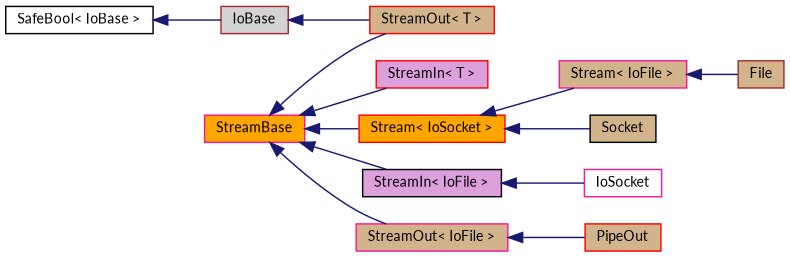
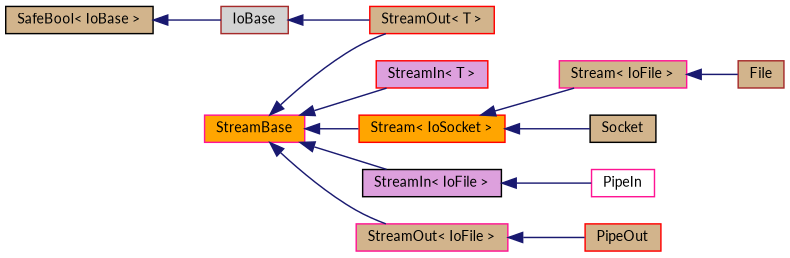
(79, 20) -> (79, 20)
(623, 183) -> (623, 183)
